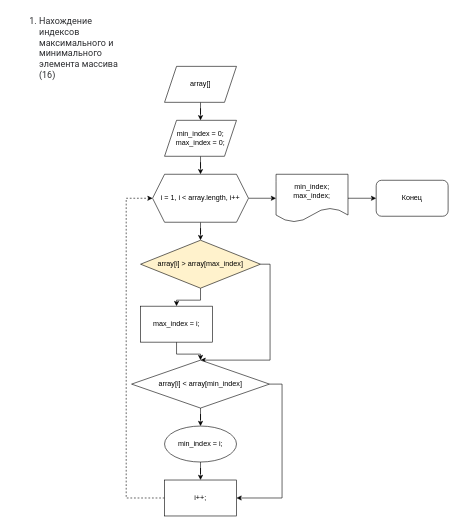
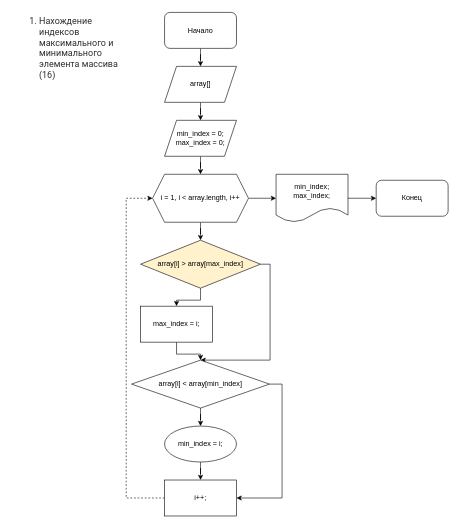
none -> (201, 30)
none -> (201, 59)
